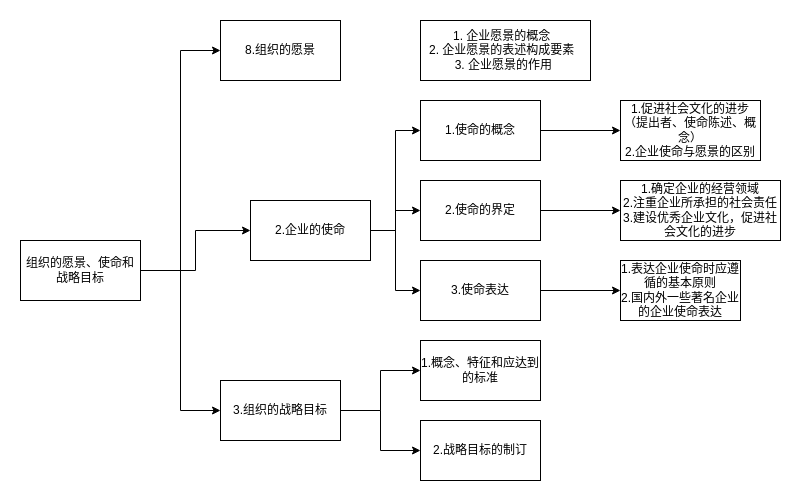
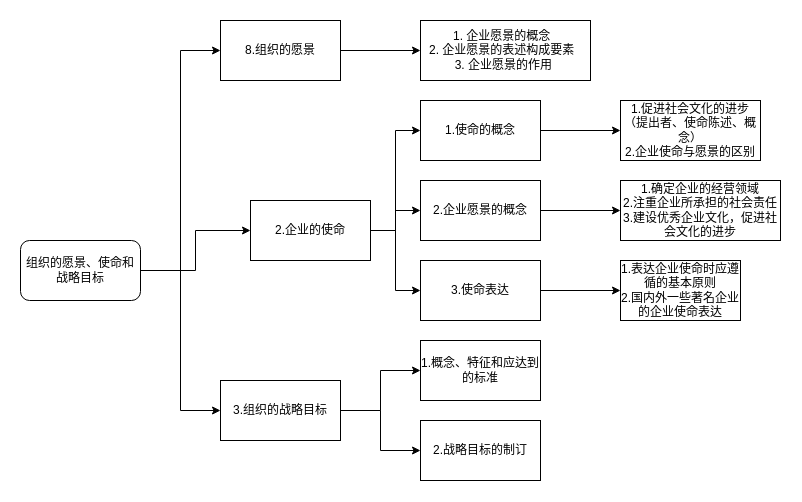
none -> (377, 51)
(481, 211) -> (481, 211)
(81, 271) -> (81, 271)
